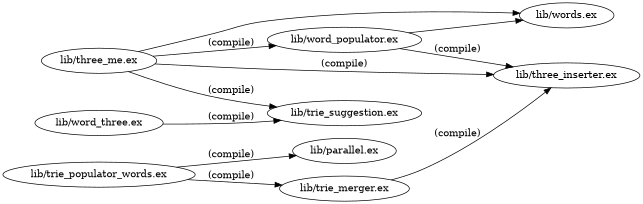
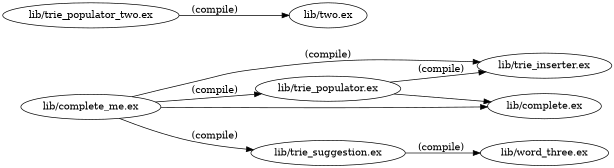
(567, 15) -> (544, 106)
(344, 40) -> (328, 89)
(99, 61) -> (91, 107)
(567, 75) -> (544, 66)
(218, 124) -> (439, 153)
(344, 151) -> (328, 15)
(99, 175) -> (91, 15)
(344, 189) -> none
